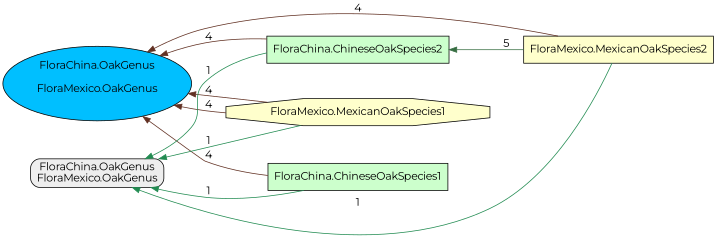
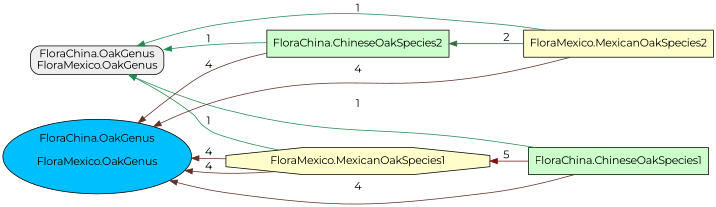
(507, 44) -> (507, 38)
none -> (513, 161)
